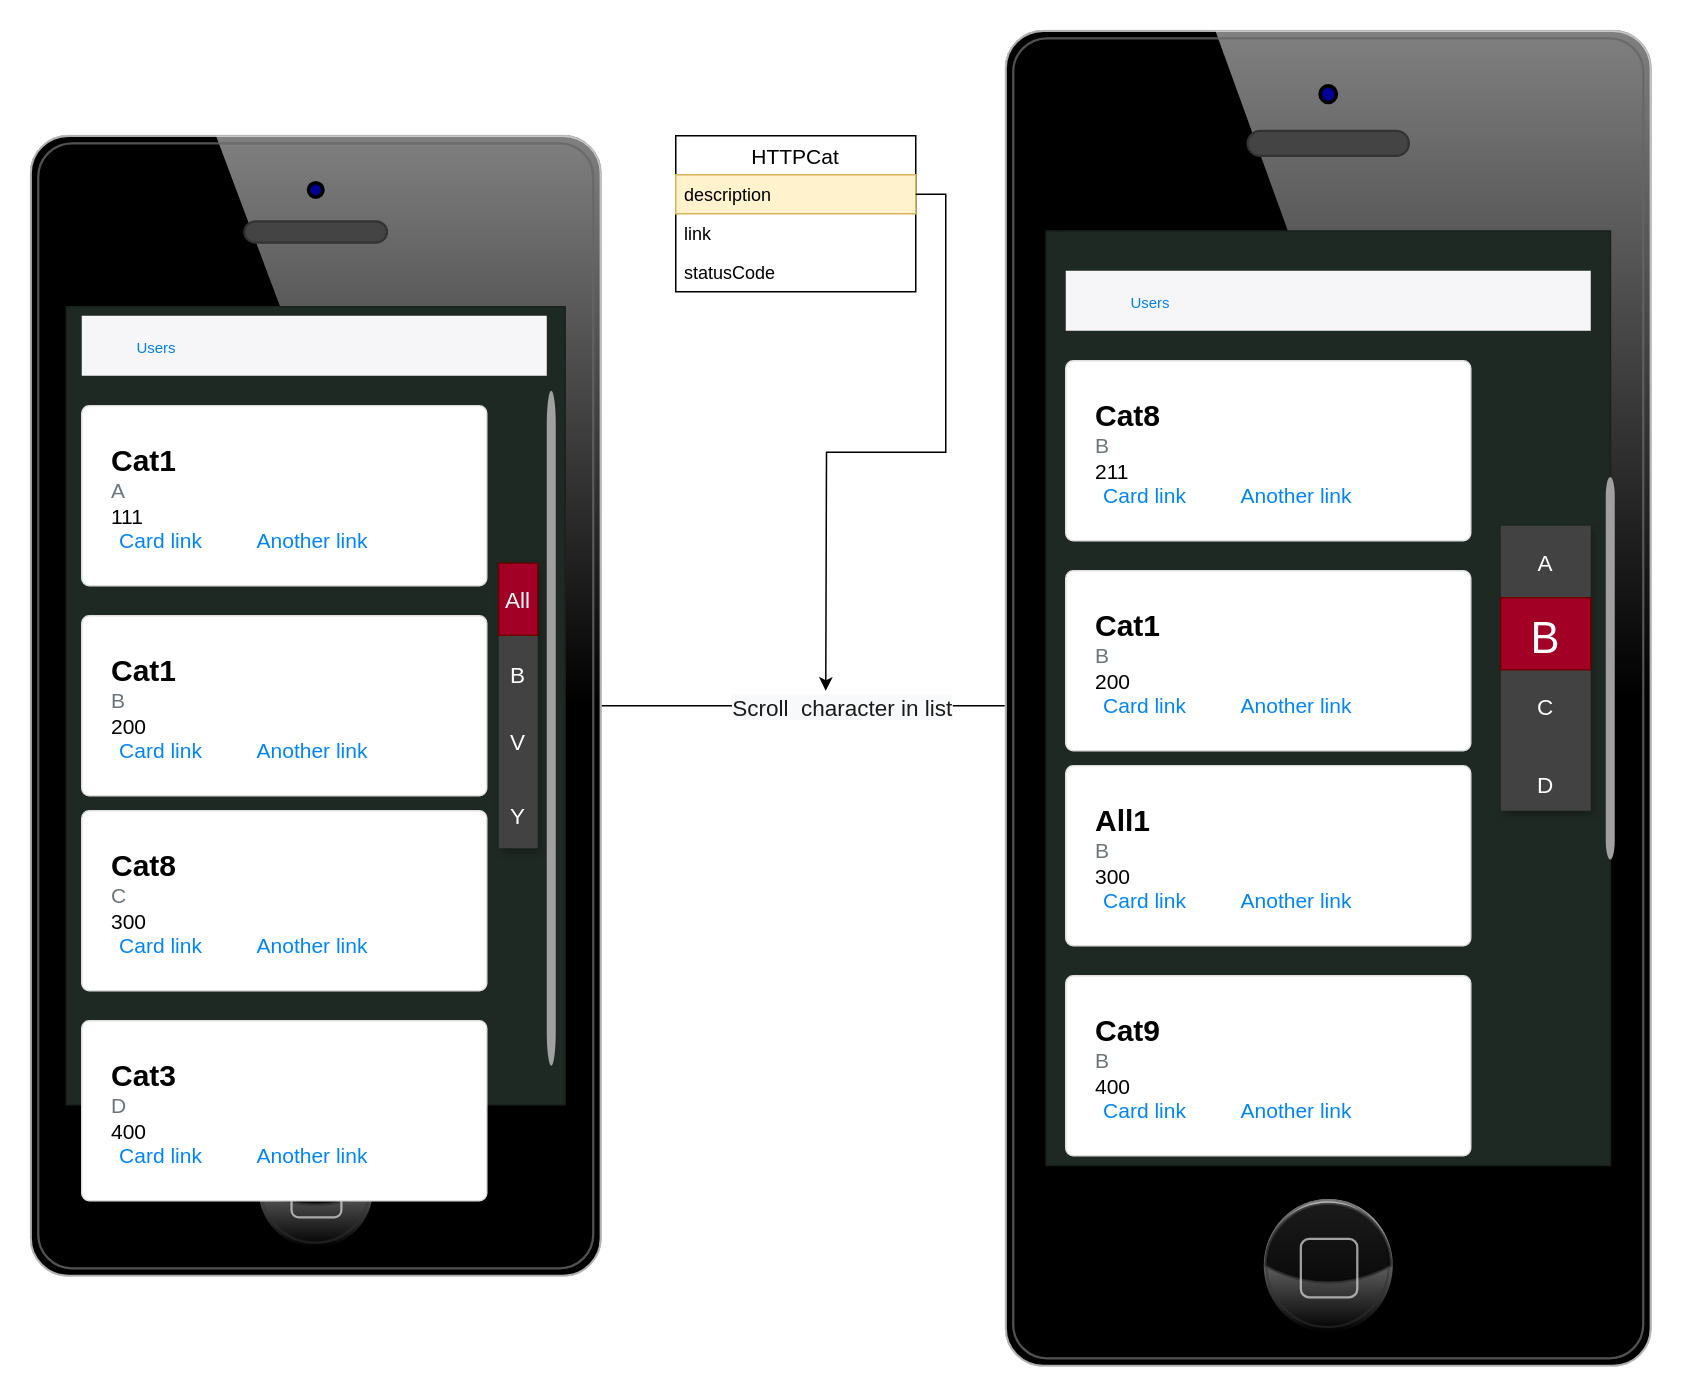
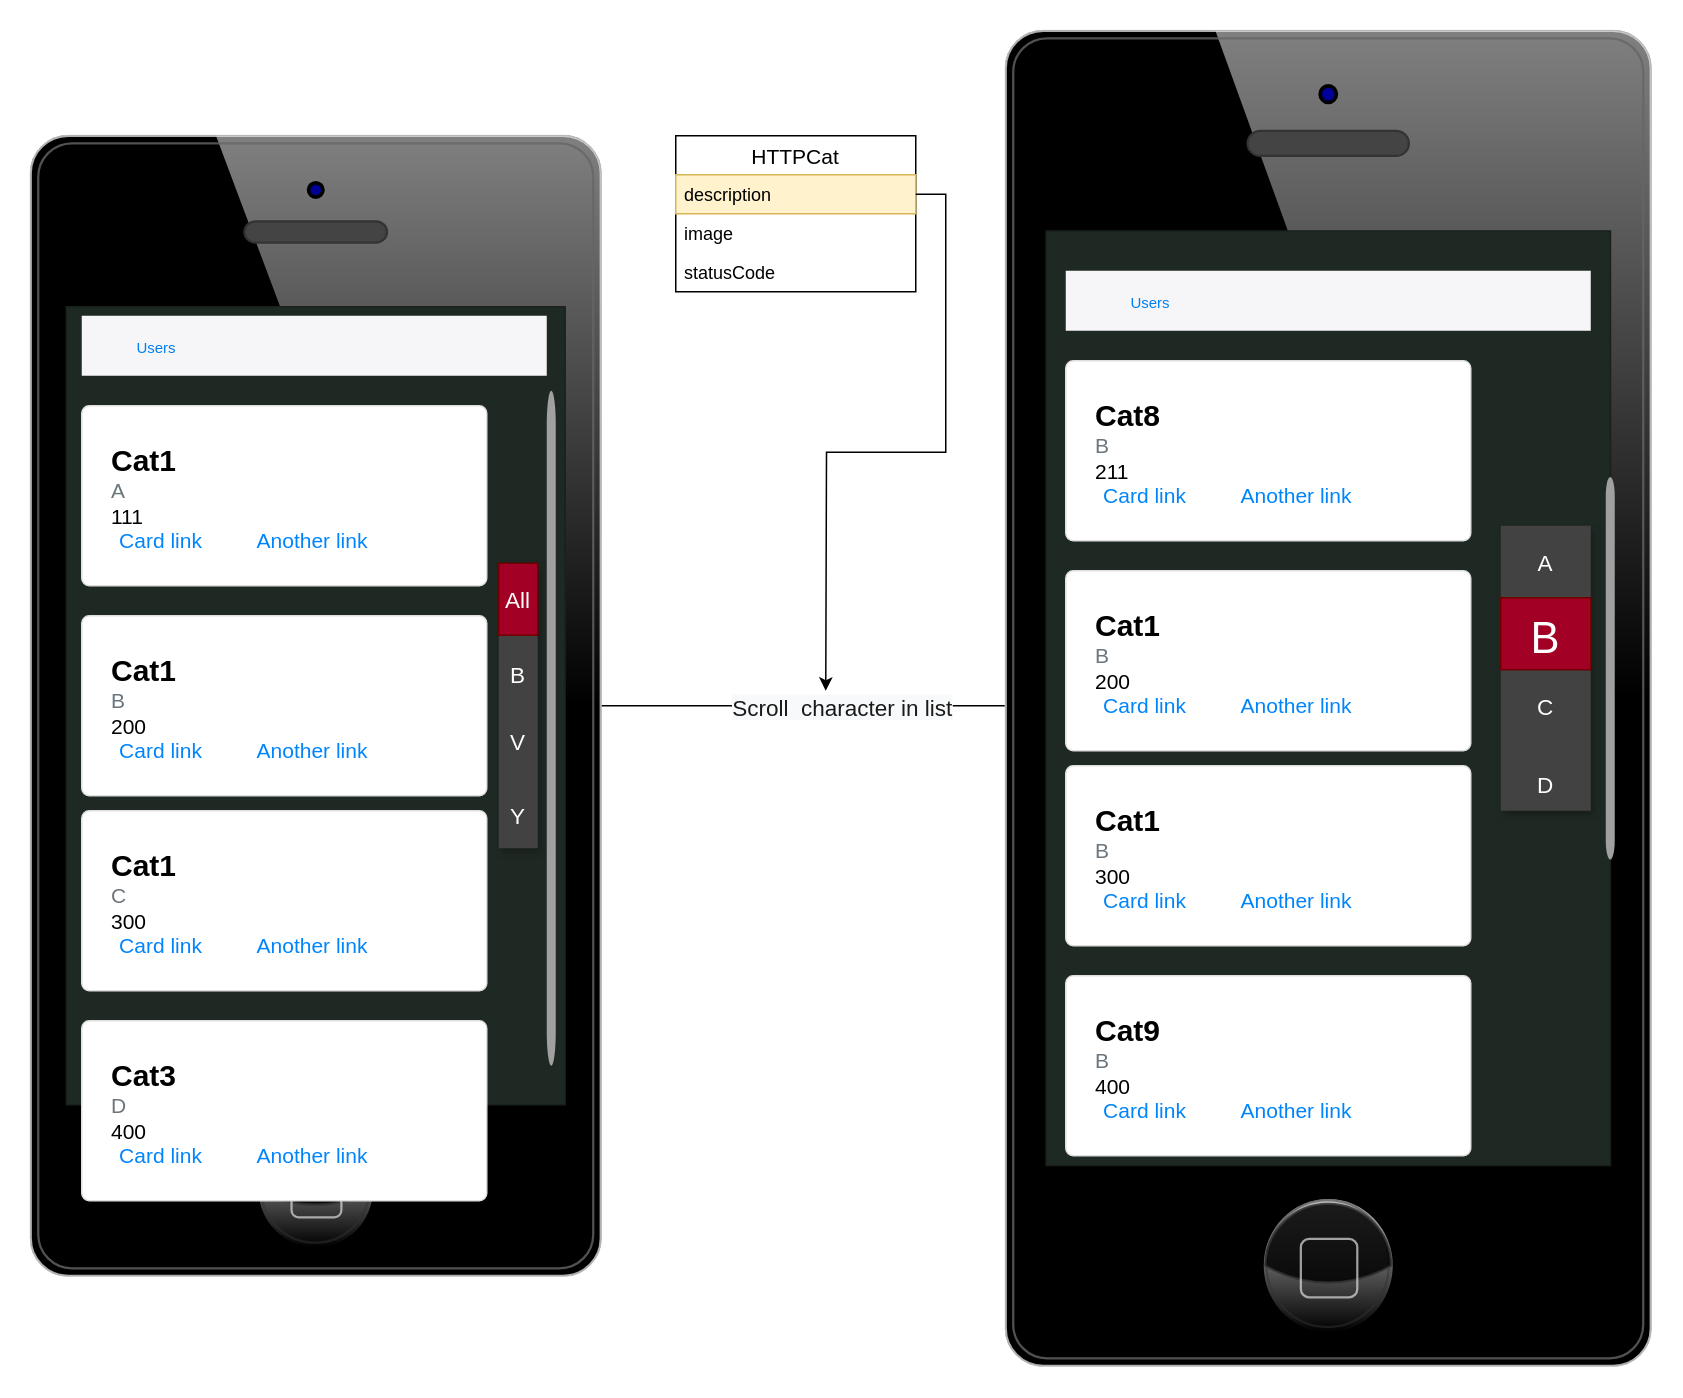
(699, 234) -> (707, 234)
(1114, 841) -> (1119, 841)
(135, 886) -> (135, 886)
